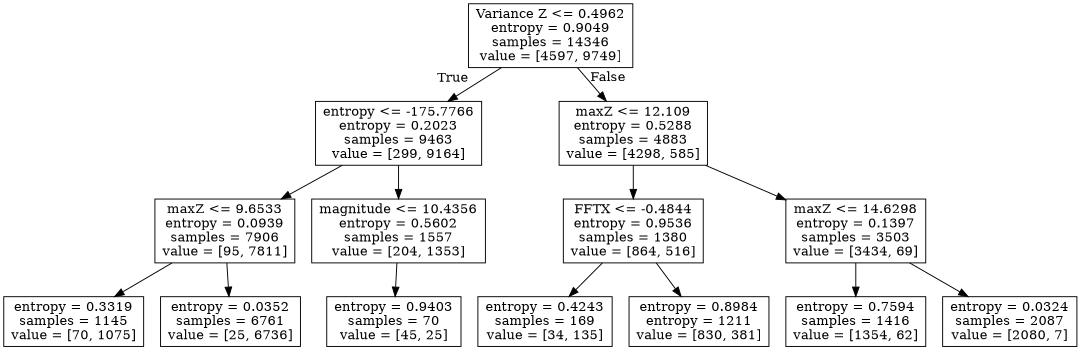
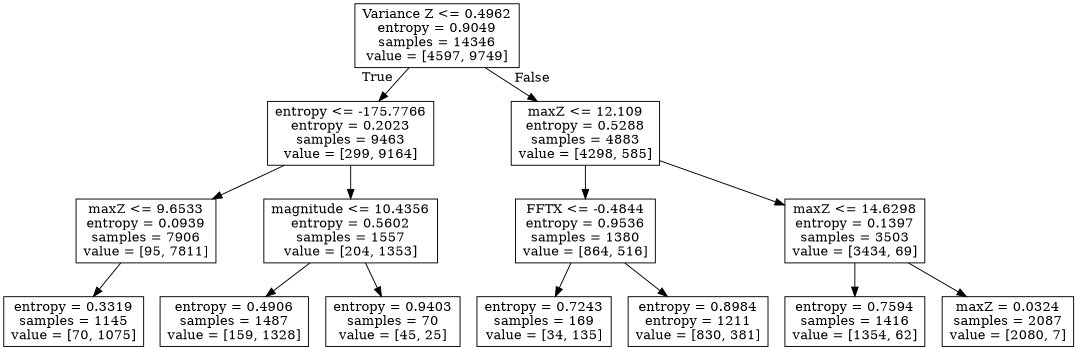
(230, 322) -> none
none -> (234, 322)
(545, 322) -> (544, 322)
(1010, 322) -> (1008, 322)
